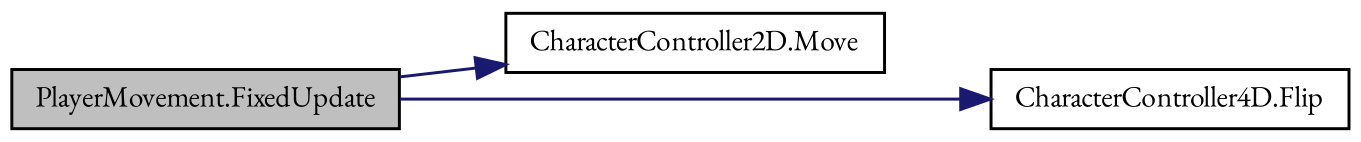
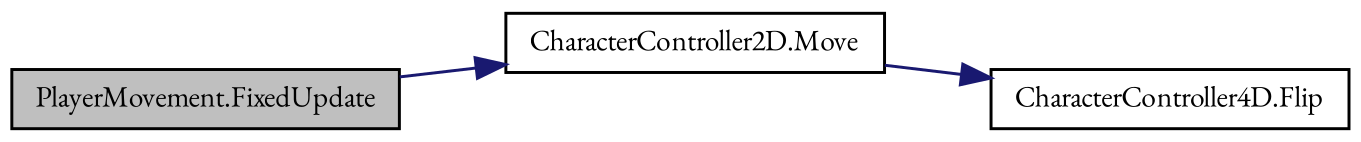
(680, 99) -> (923, 70)
